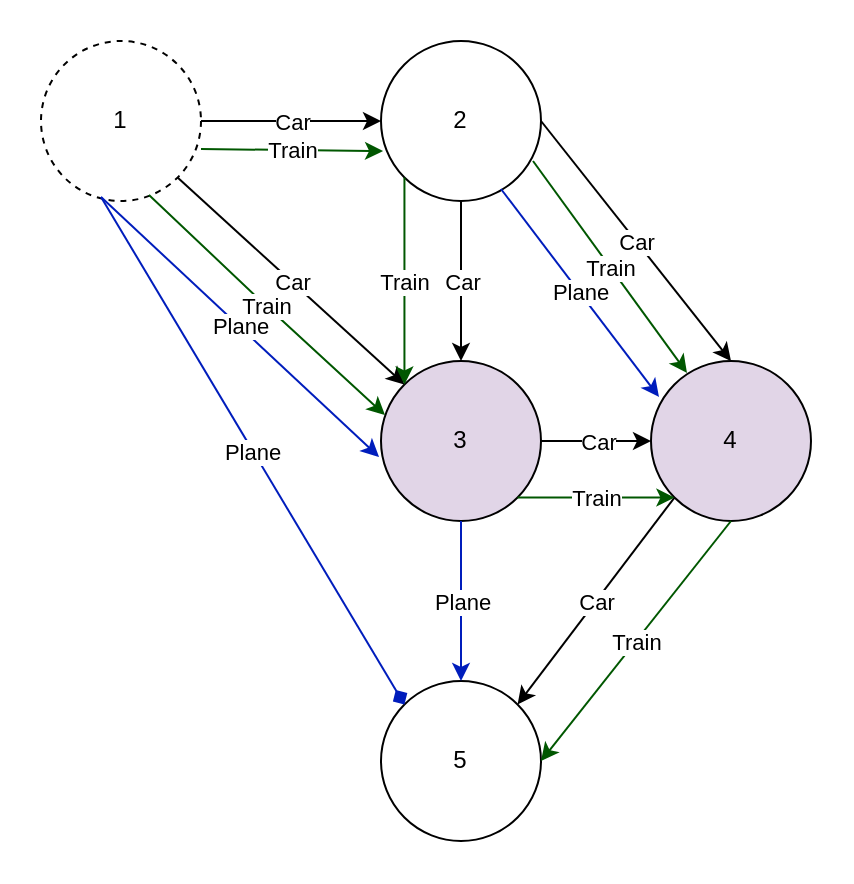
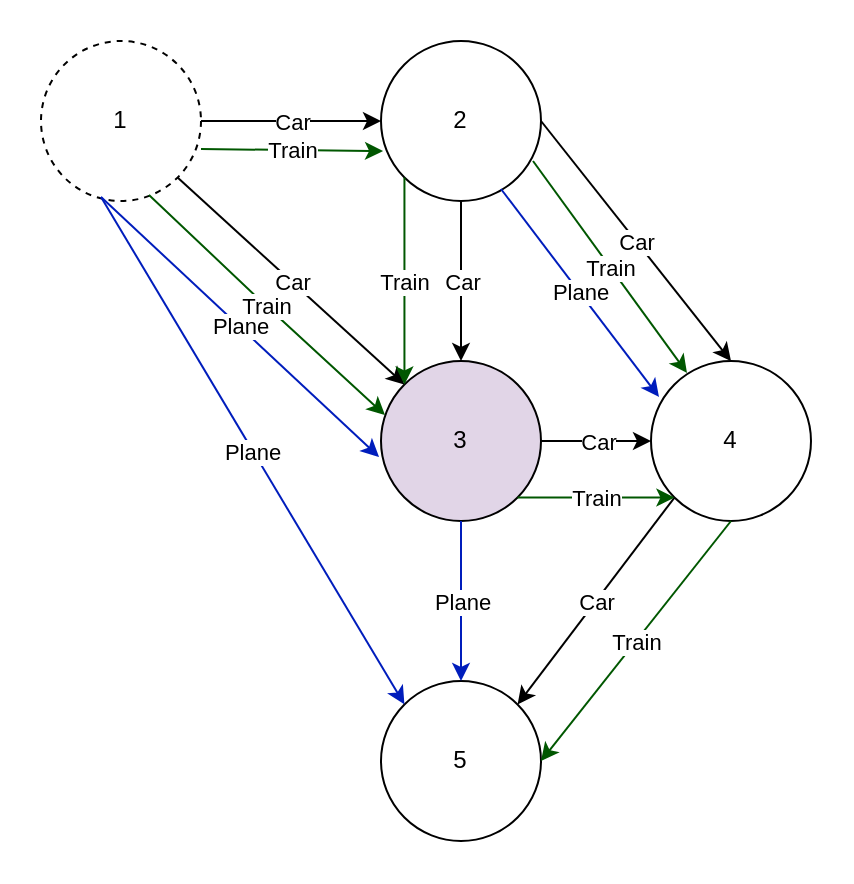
(731, 441) -> (731, 441)
(396, 690) -> (396, 691)
